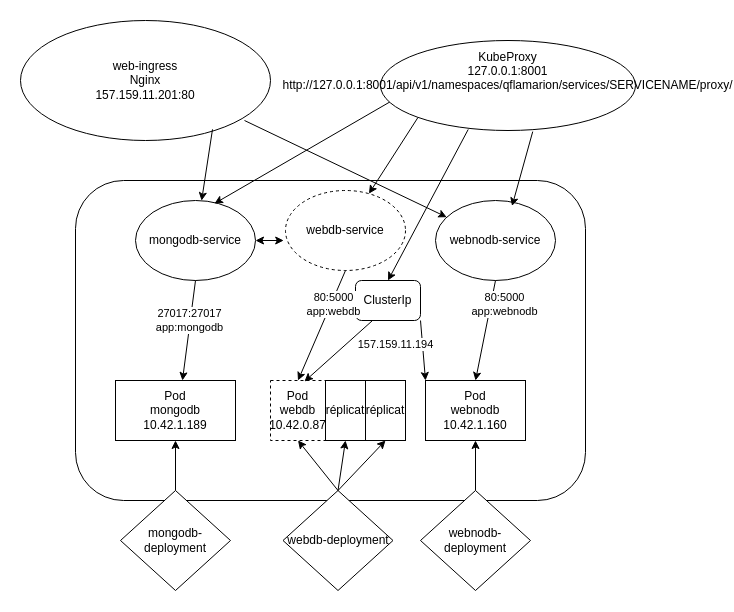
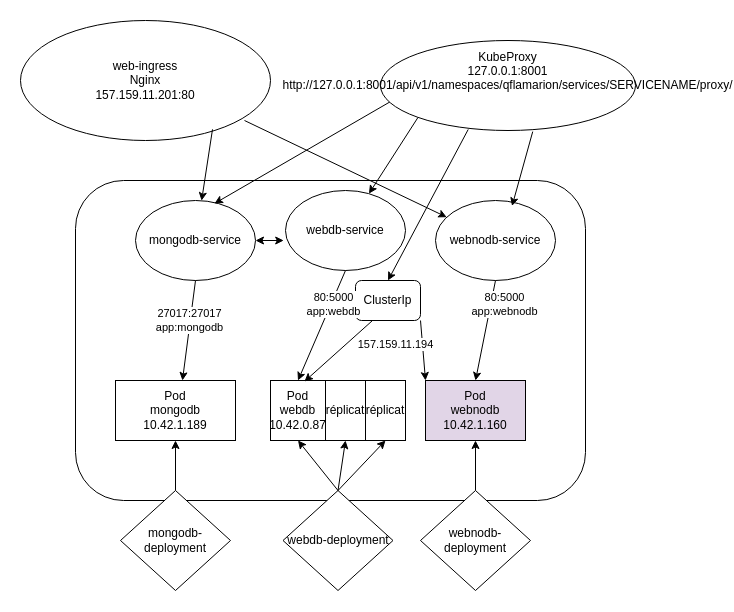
(346, 231) -> (346, 231)
(298, 411) -> (298, 411)
(476, 411) -> (476, 411)
